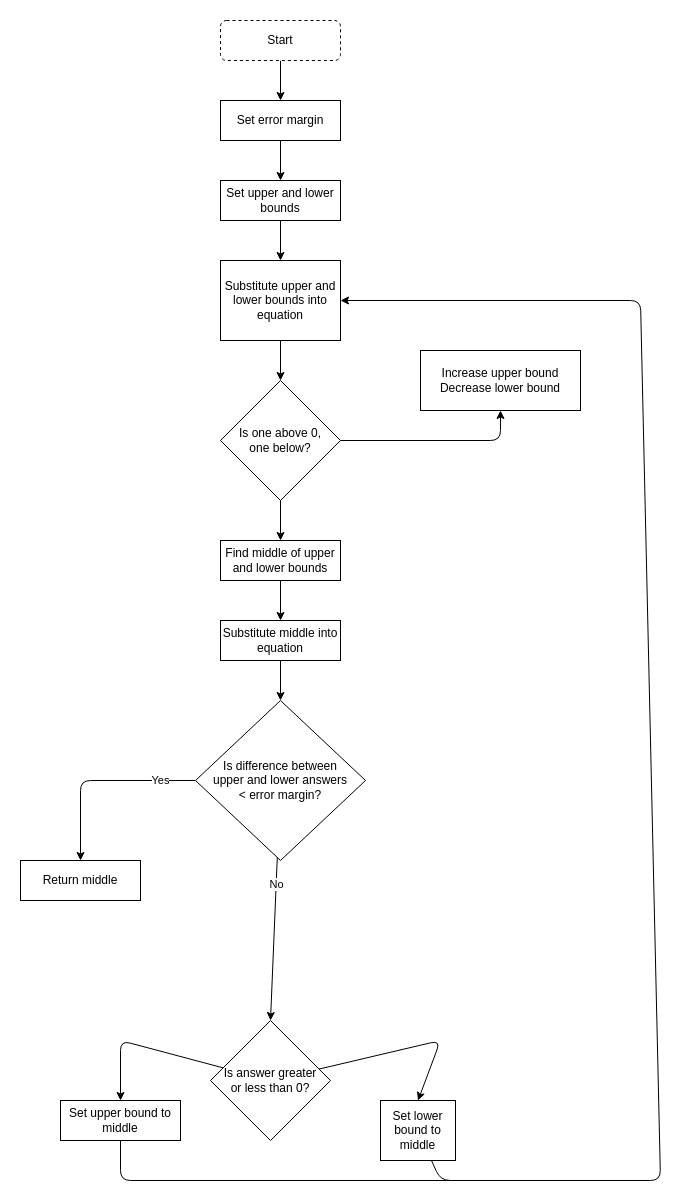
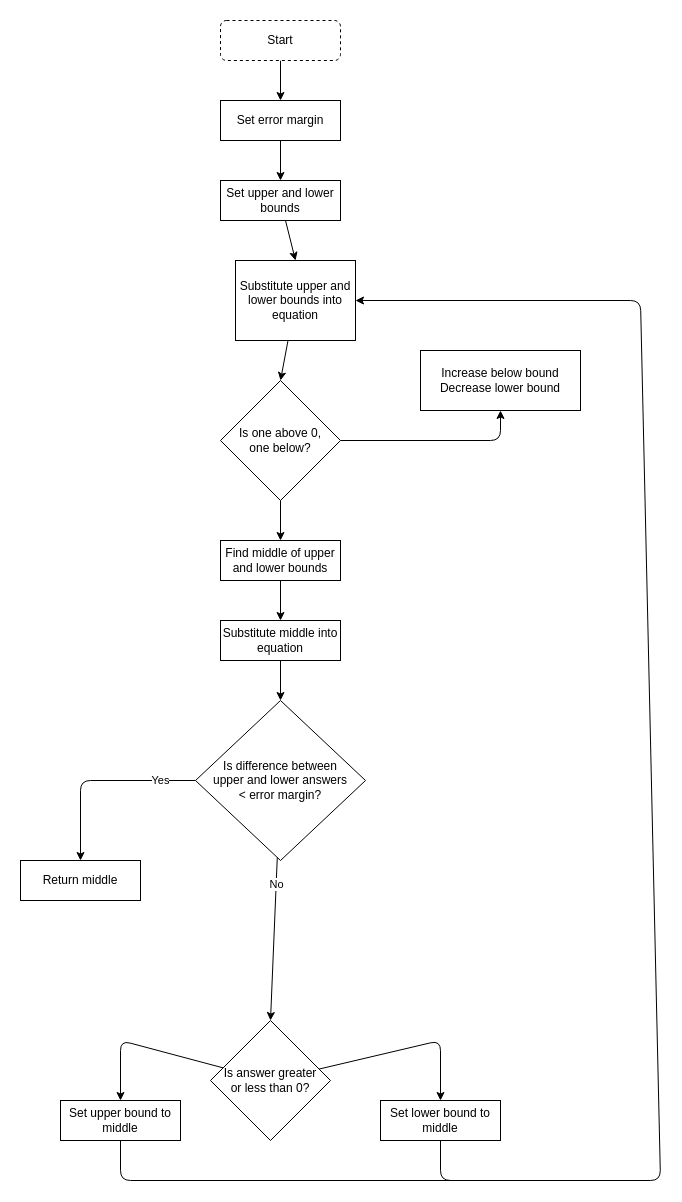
(281, 301) -> (296, 301)
(501, 381) -> (501, 381)
(418, 1131) -> (441, 1121)
